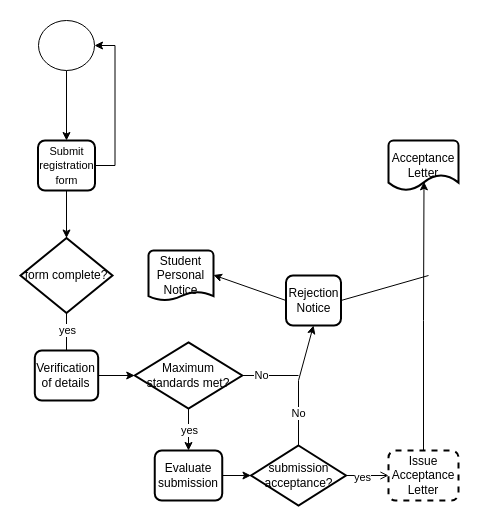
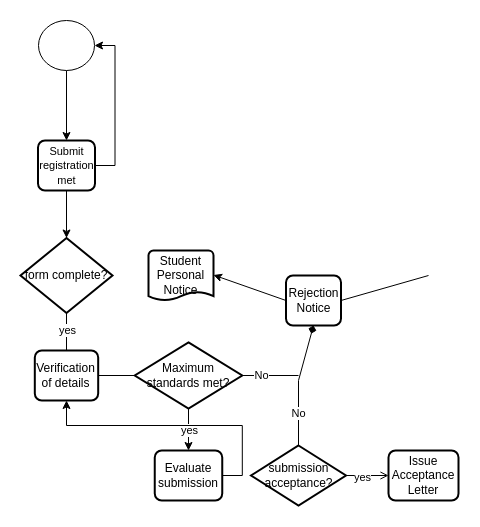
(67, 166) -> (67, 166)
(424, 166) -> none
(424, 319) -> none
(311, 334) -> (311, 334)
(126, 376) -> (129, 376)
(242, 476) -> (172, 426)
(424, 476) -> (424, 476)
